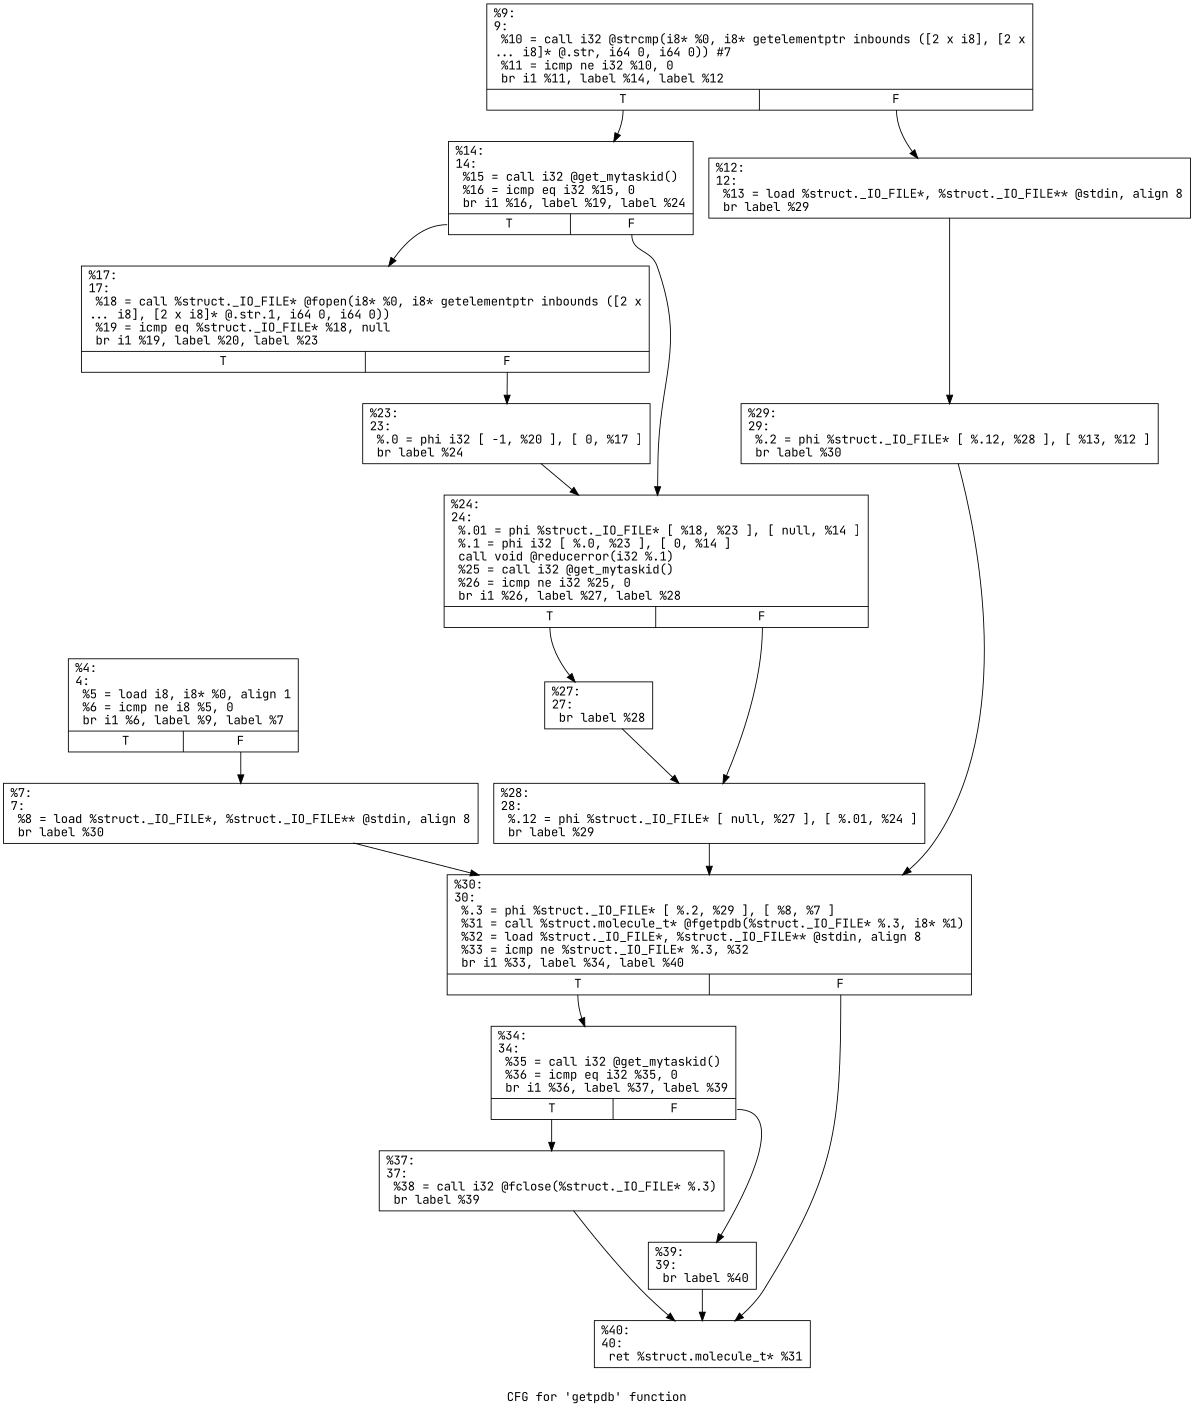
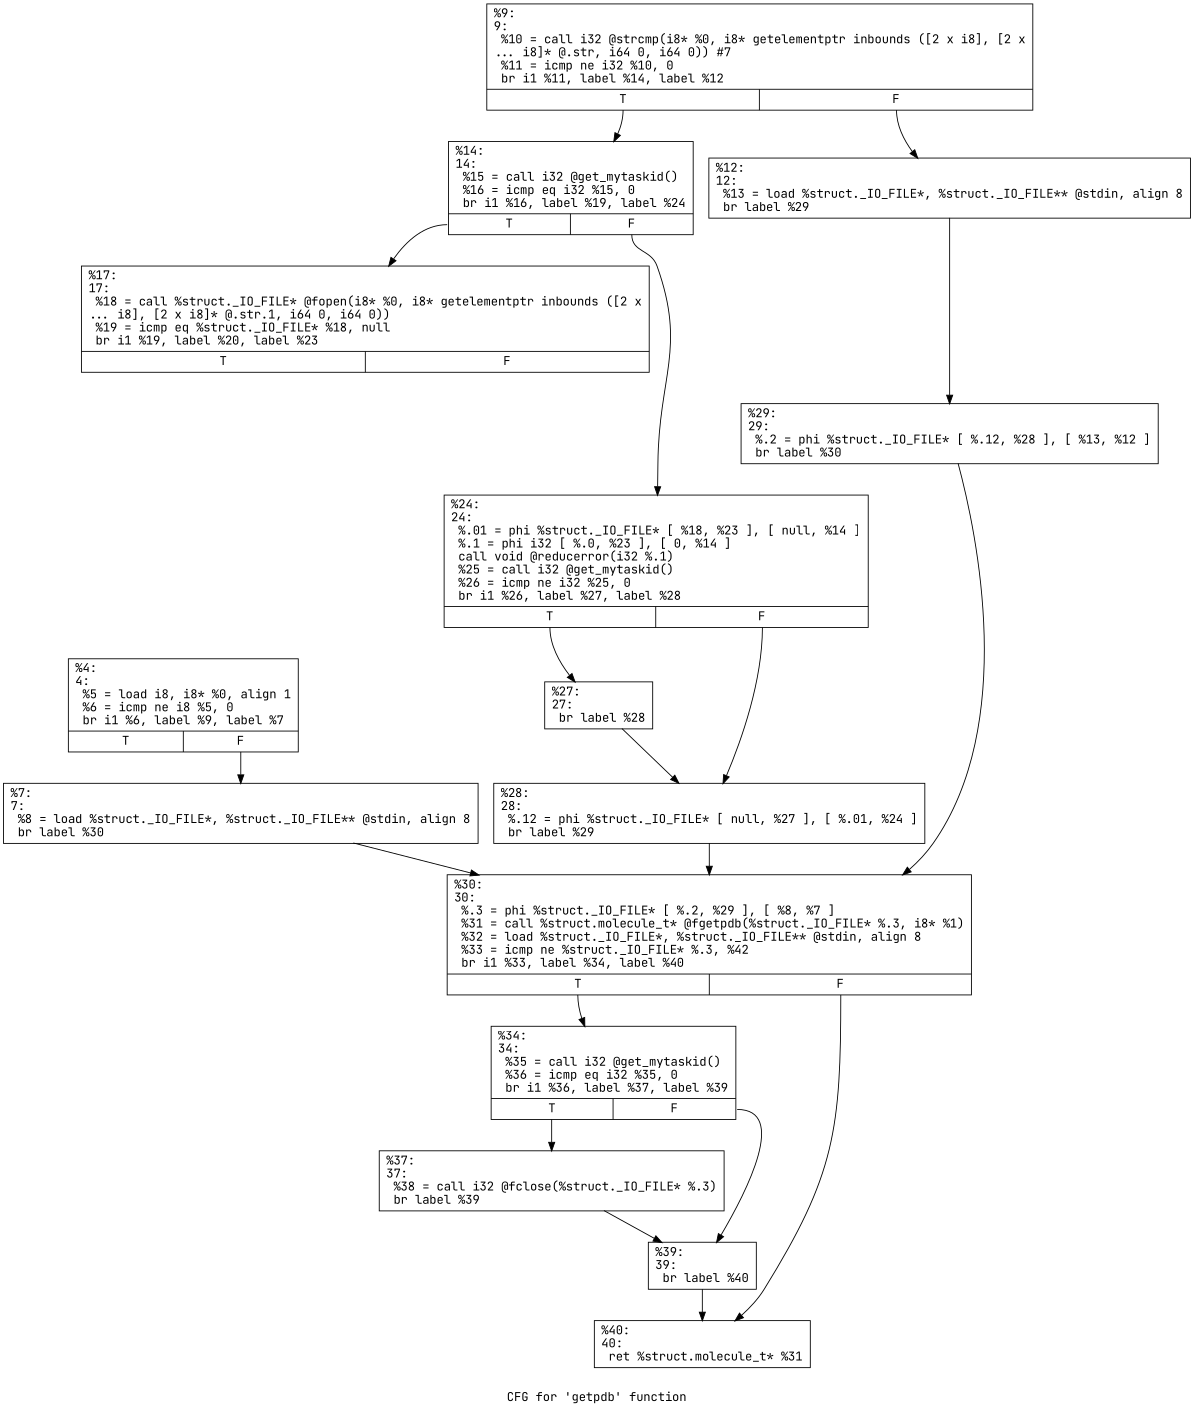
(506, 434) -> none
(602, 950) -> (602, 950)
(618, 1265) -> (629, 1224)
